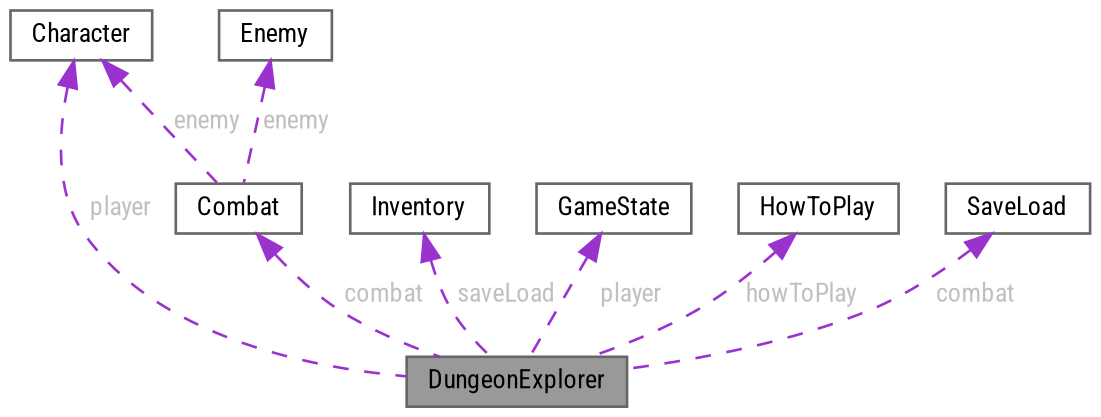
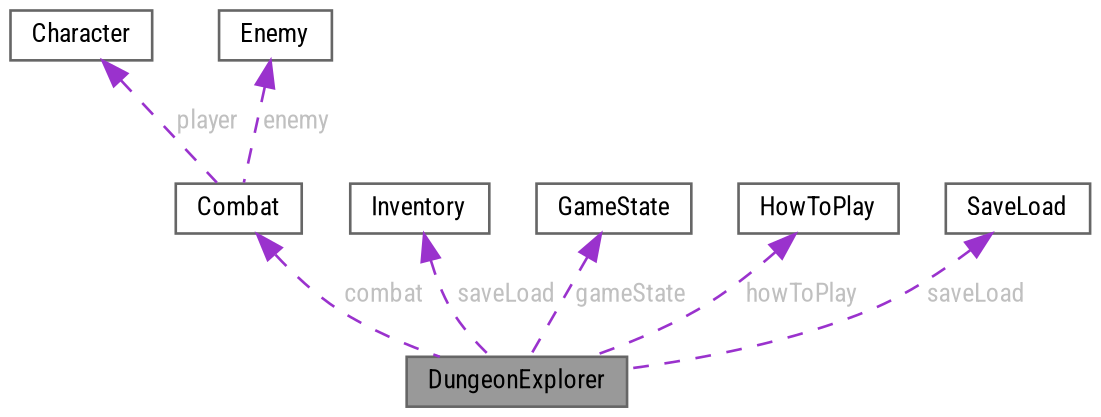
(205, 122) -> (205, 122)
(628, 295) -> (628, 295)
(973, 295) -> (973, 295)
(162, 304) -> none
